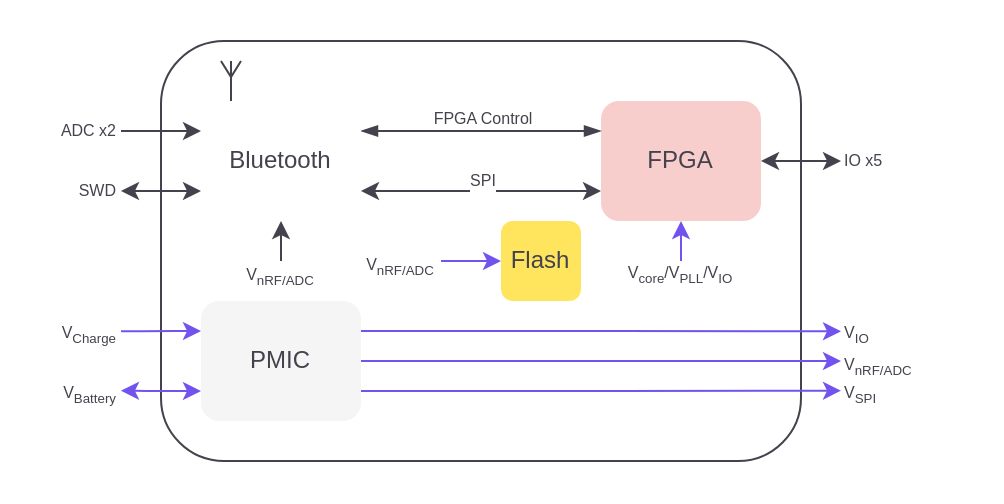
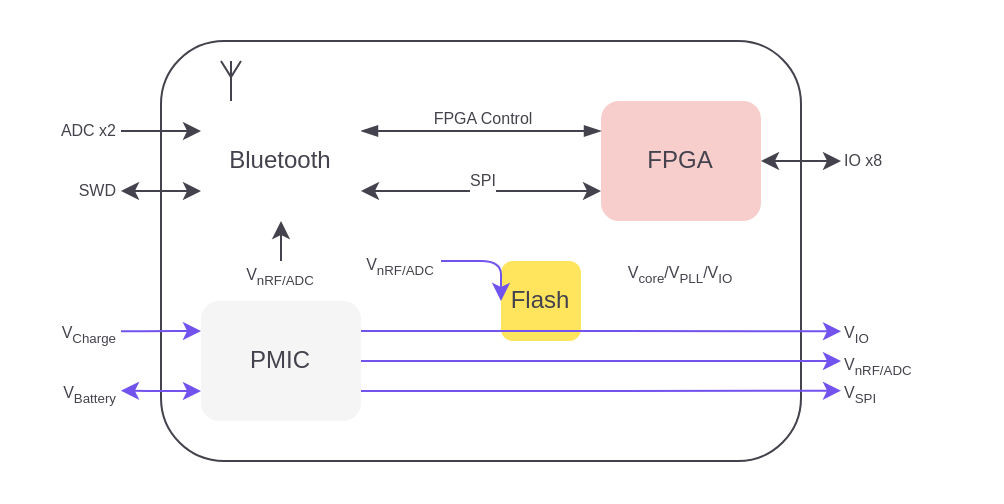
(875, 159) -> (875, 159)
(681, 248) -> none
(541, 261) -> (541, 301)
